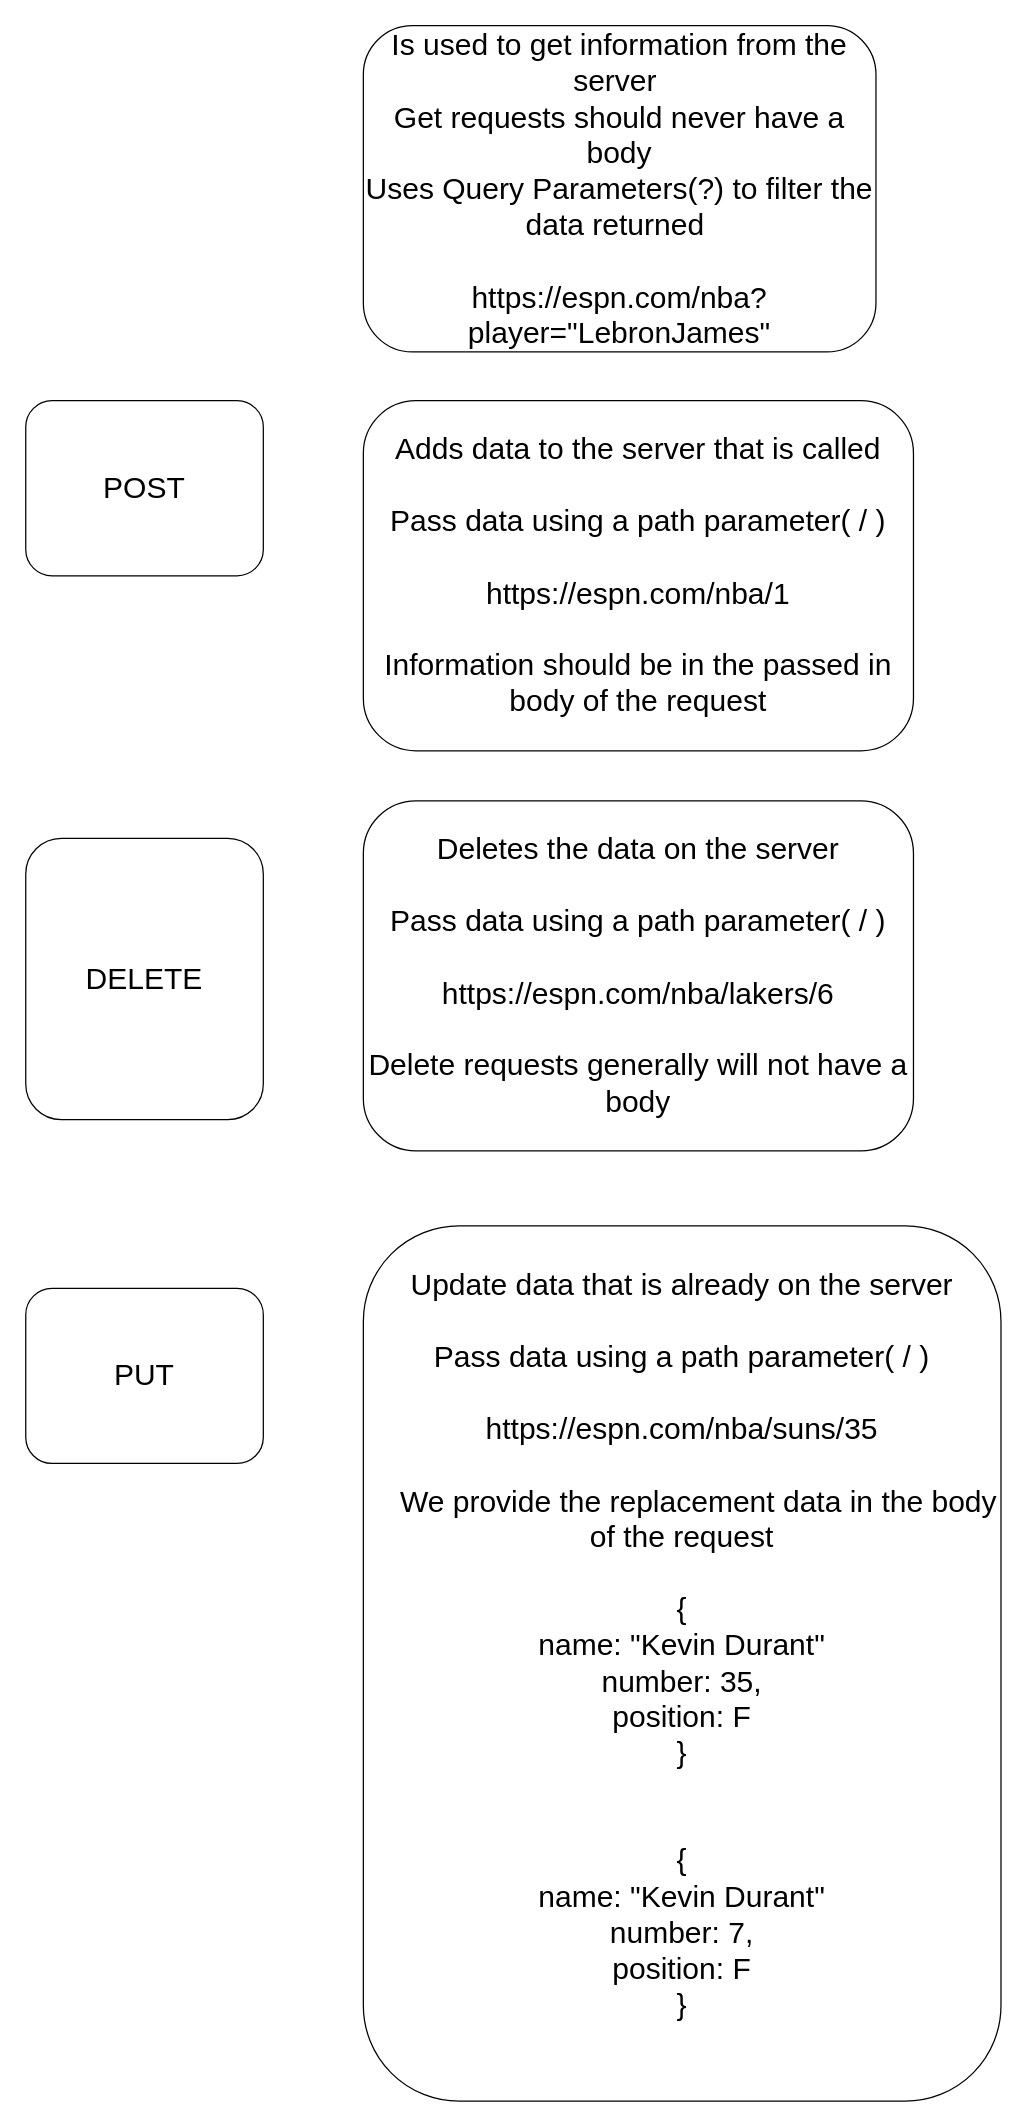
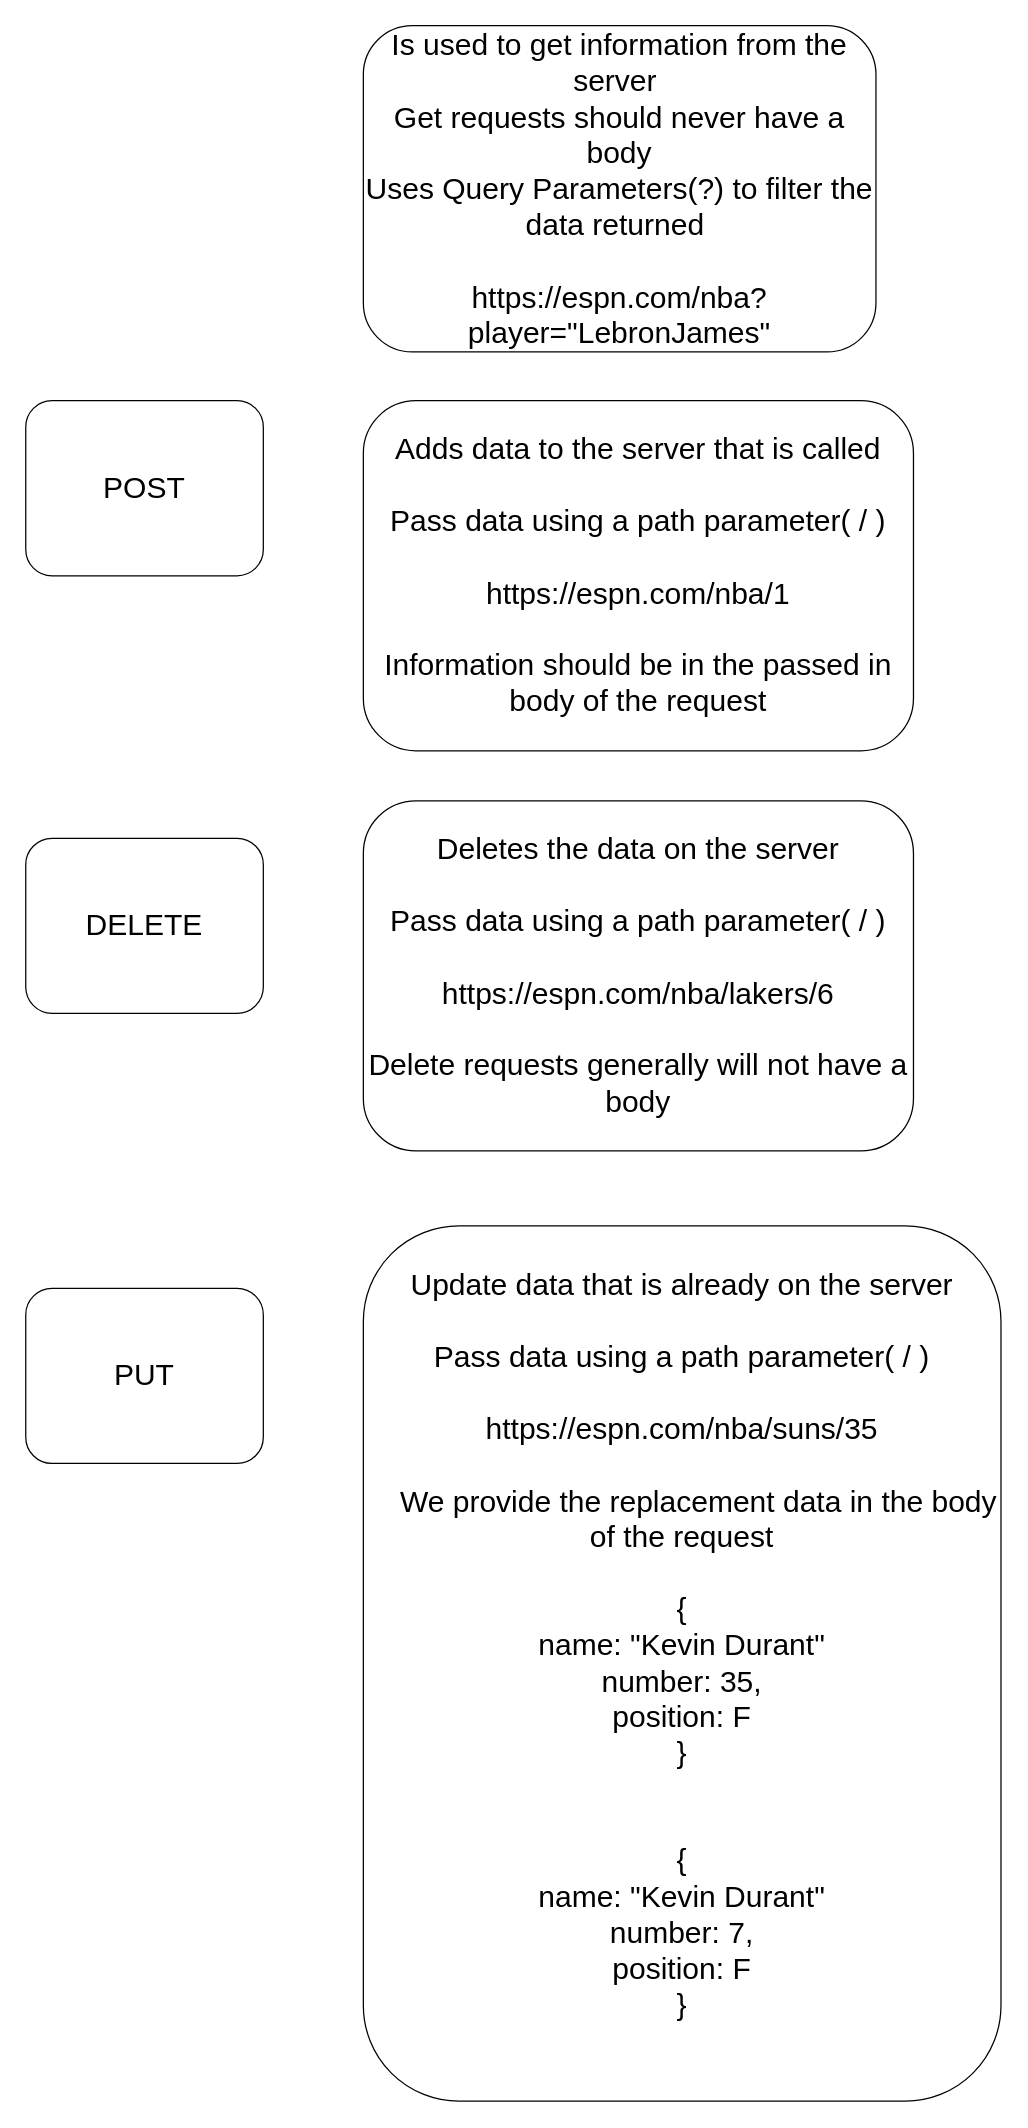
(144, 979) -> (144, 926)
